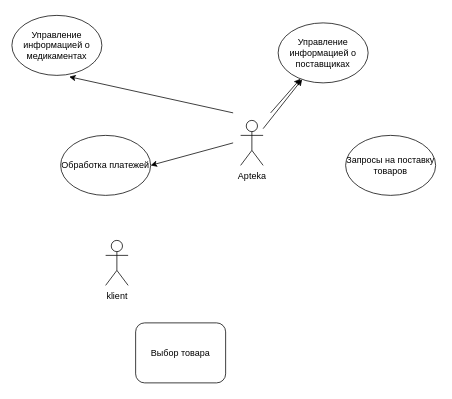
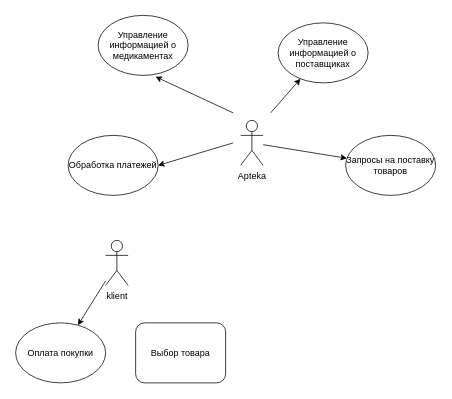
(57, 45) -> (143, 45)
(281, 106) -> (302, 151)
(105, 165) -> (113, 165)
none -> (93, 301)
none -> (60, 353)
